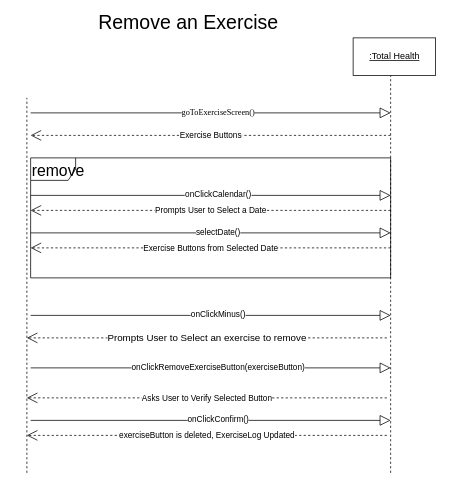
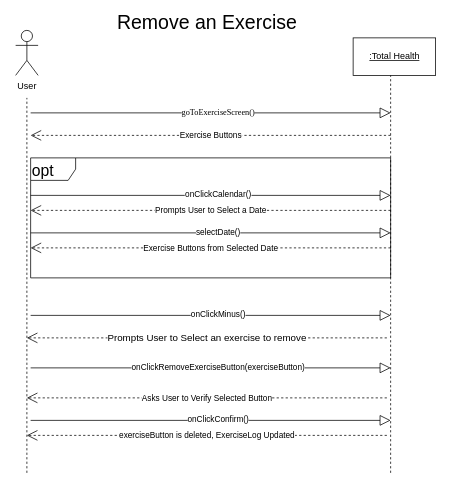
(188, 23) -> (207, 23)
none -> (27, 53)
(54, 169) -> (48, 169)
